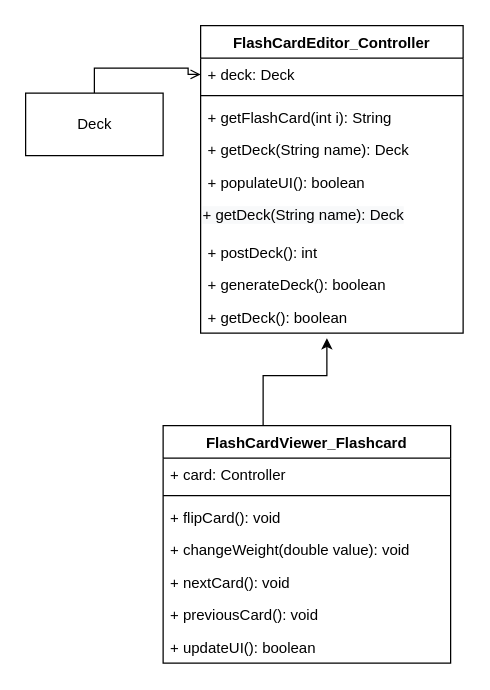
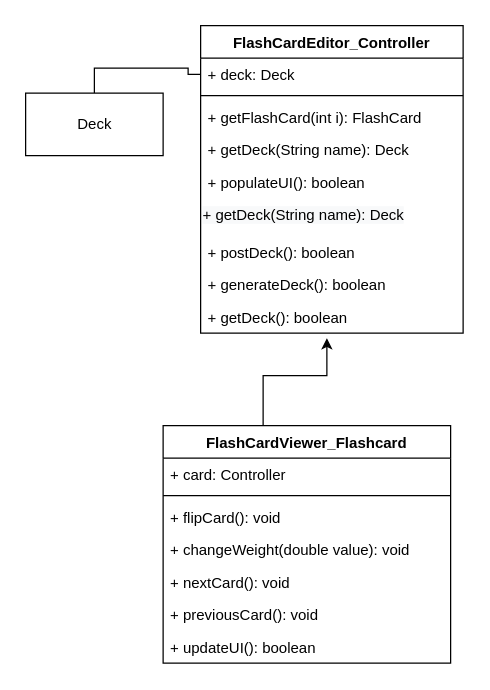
(195, 74) -> (194, 74)
(314, 118) -> (326, 118)
(271, 253) -> (288, 253)
